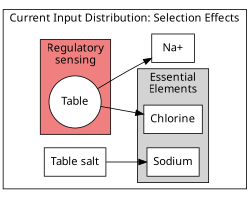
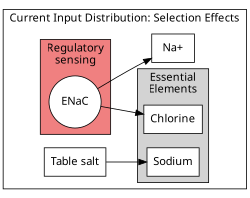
(75, 102) -> (75, 102)
